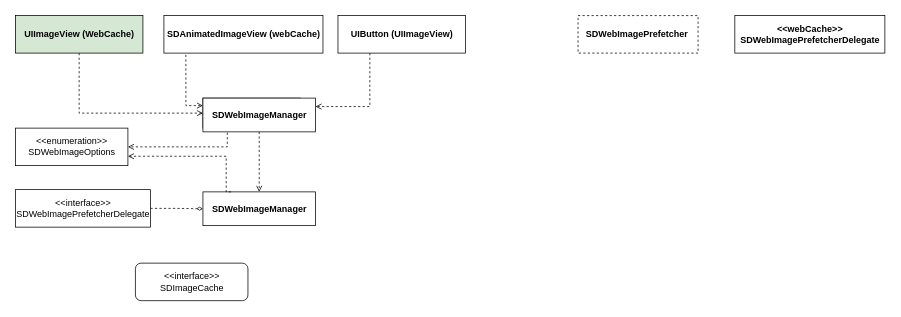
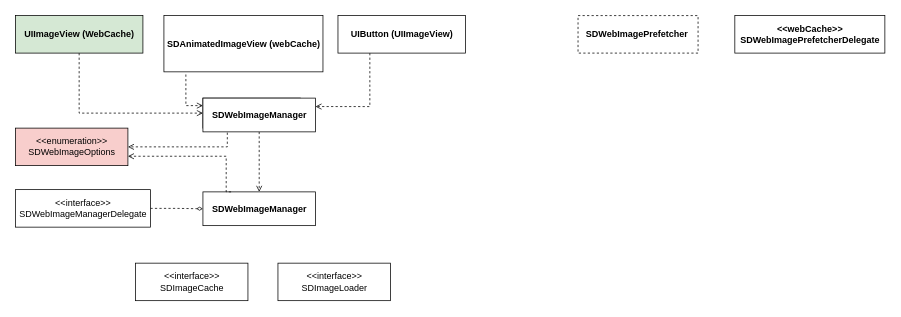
(243, 34) -> (243, 44)
(72, 147) -> (72, 147)
(83, 208) -> (83, 208)
(192, 282) -> (192, 282)
none -> (334, 282)
